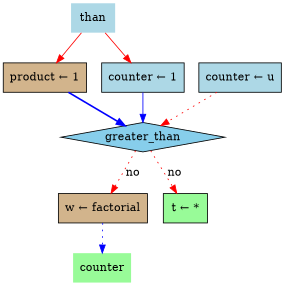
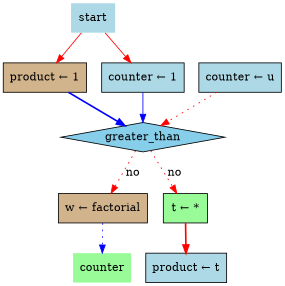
(93, 18) -> (93, 18)
none -> (186, 268)
